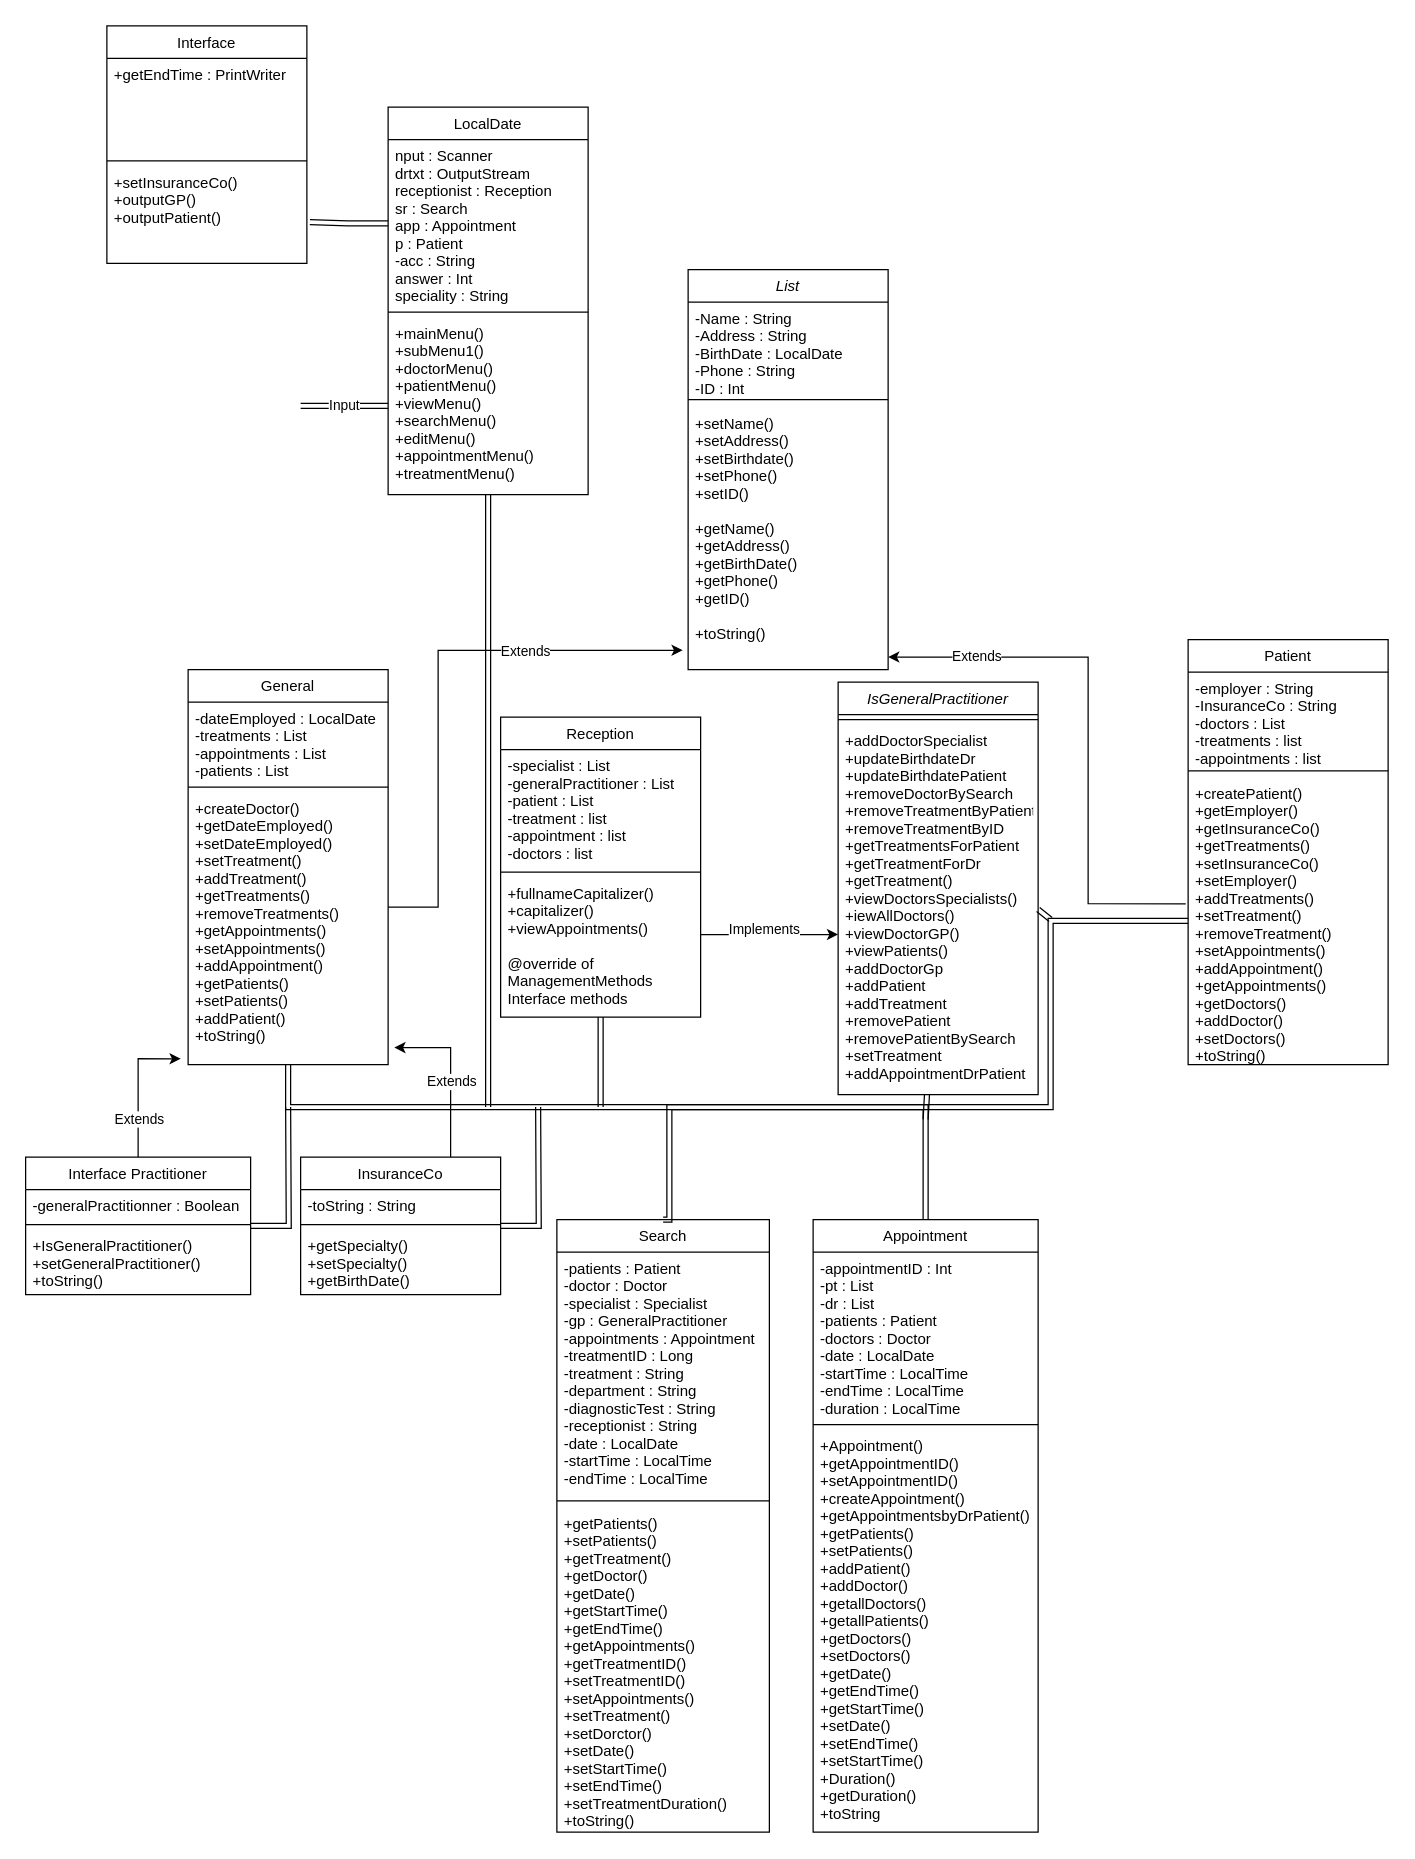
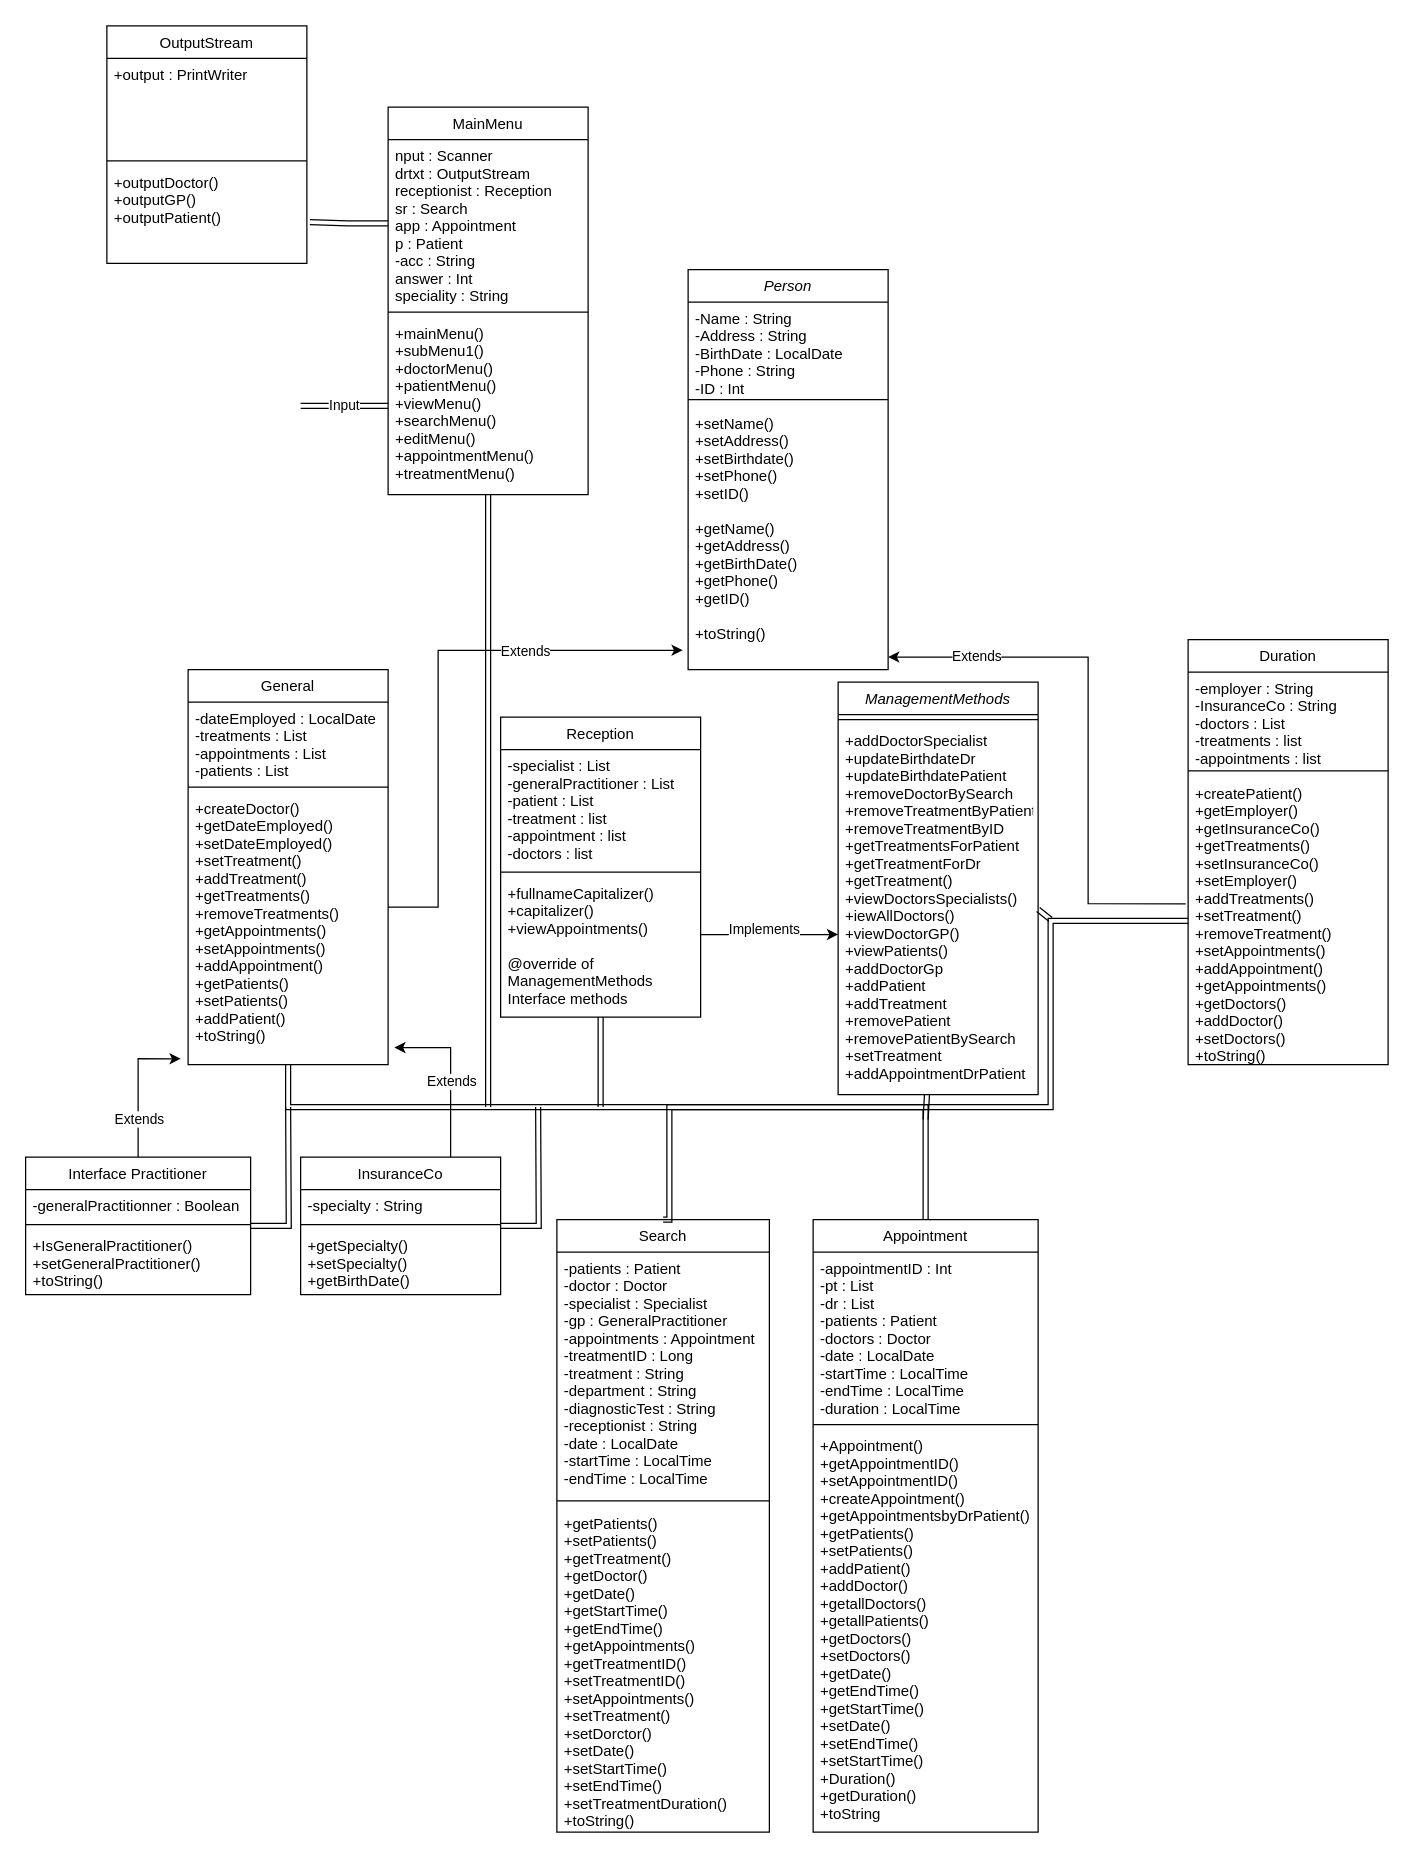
(206, 43) -> (206, 43)
(207, 75) -> (192, 75)
(488, 124) -> (488, 124)
(185, 183) -> (177, 183)
(788, 286) -> (788, 286)
(1288, 656) -> (1288, 656)
(938, 699) -> (938, 699)
(373, 1206) -> (376, 1206)
